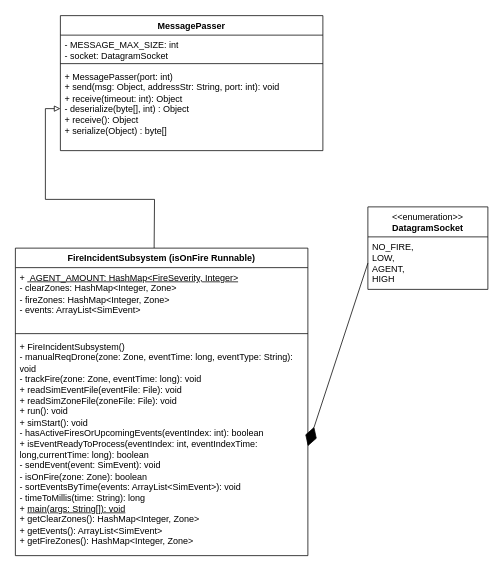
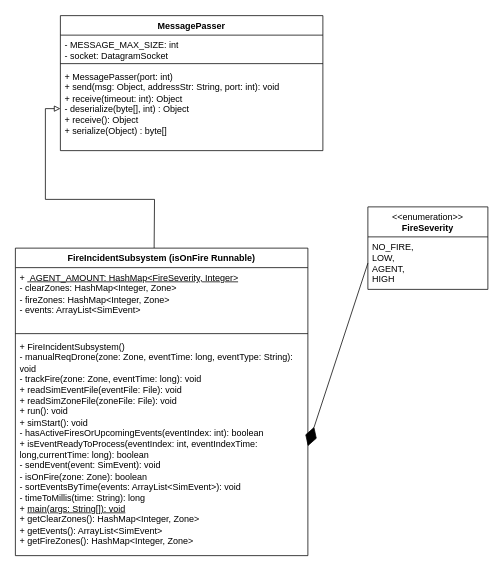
(428, 223) -> (428, 223)
